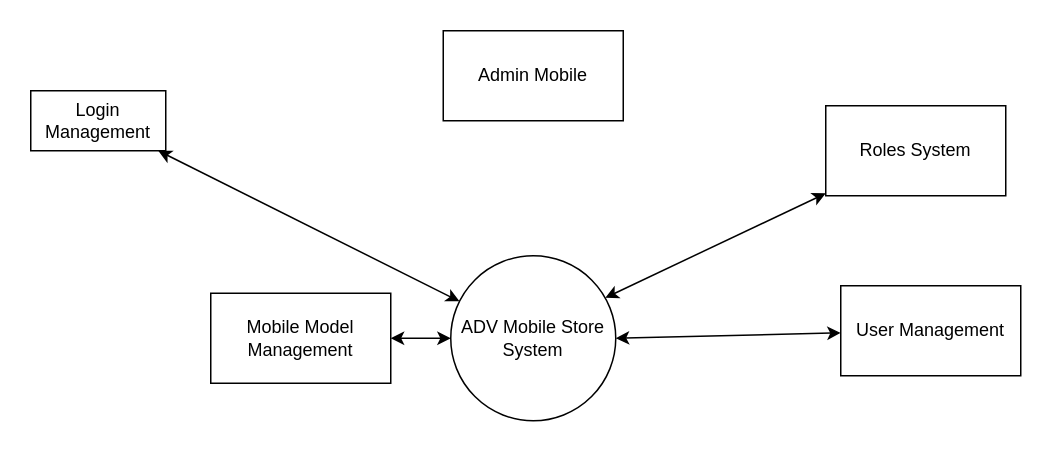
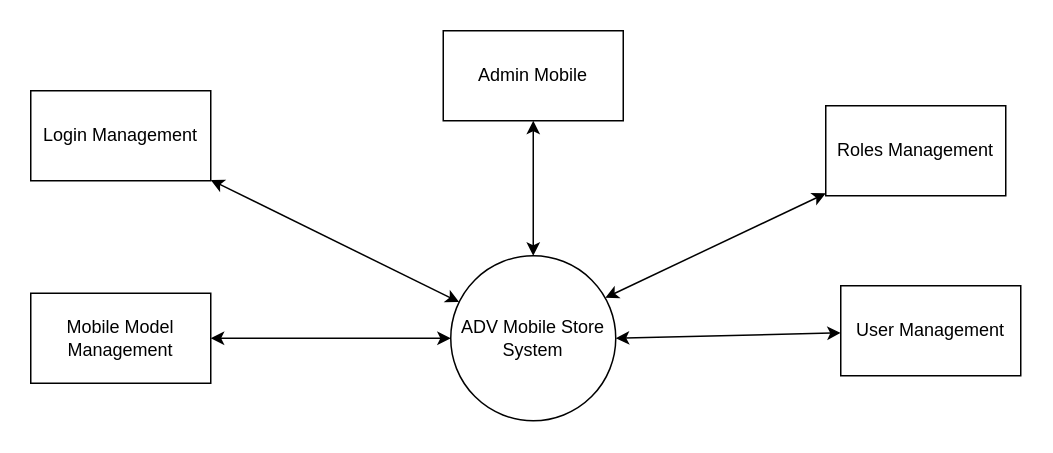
(98, 121) -> (121, 136)
(916, 151) -> (916, 151)
none -> (533, 189)
(301, 338) -> (121, 338)
